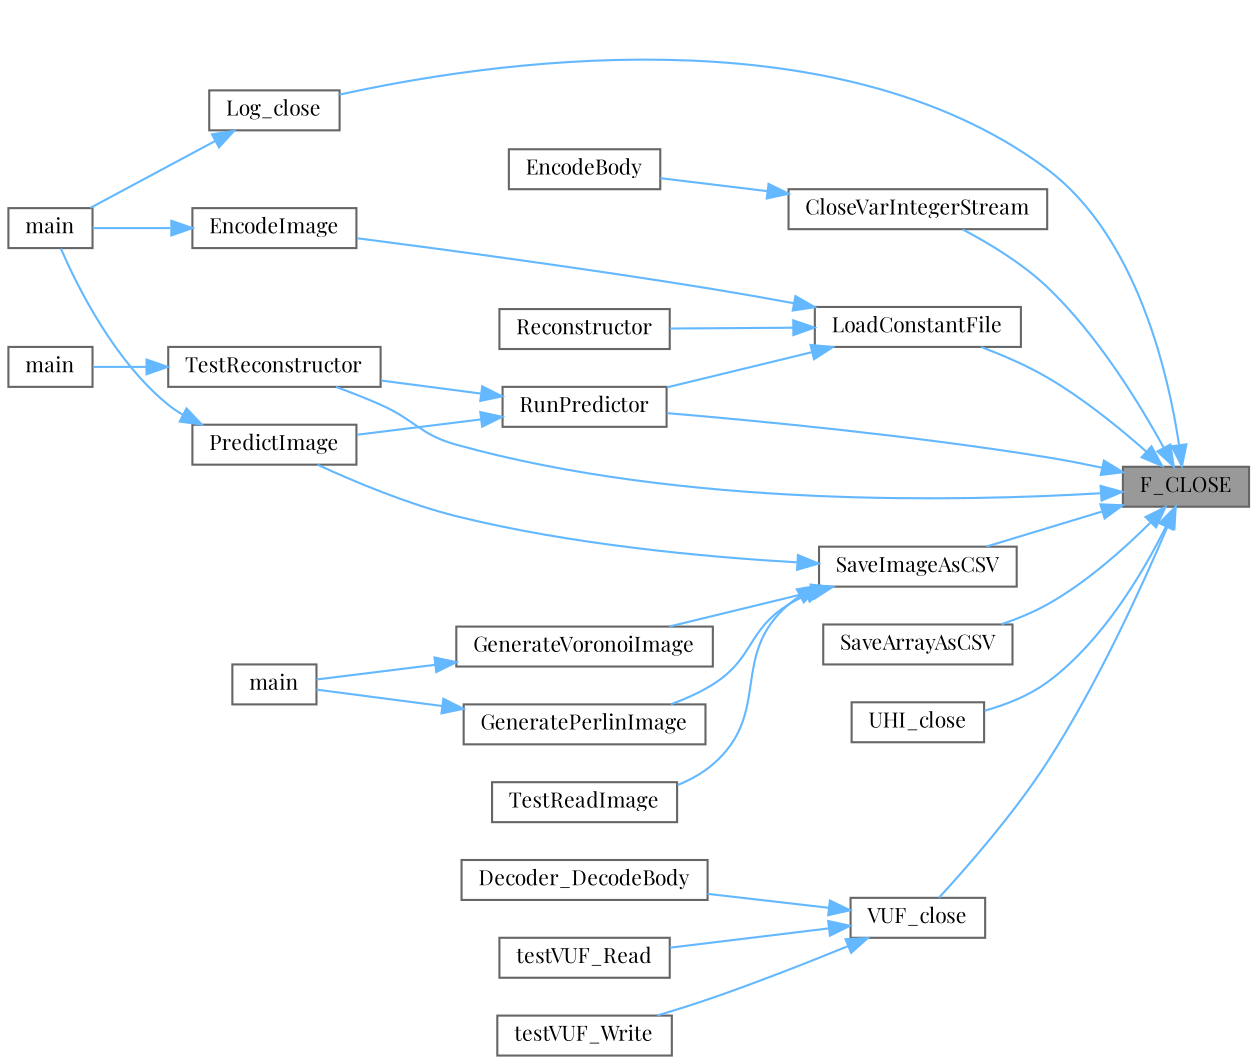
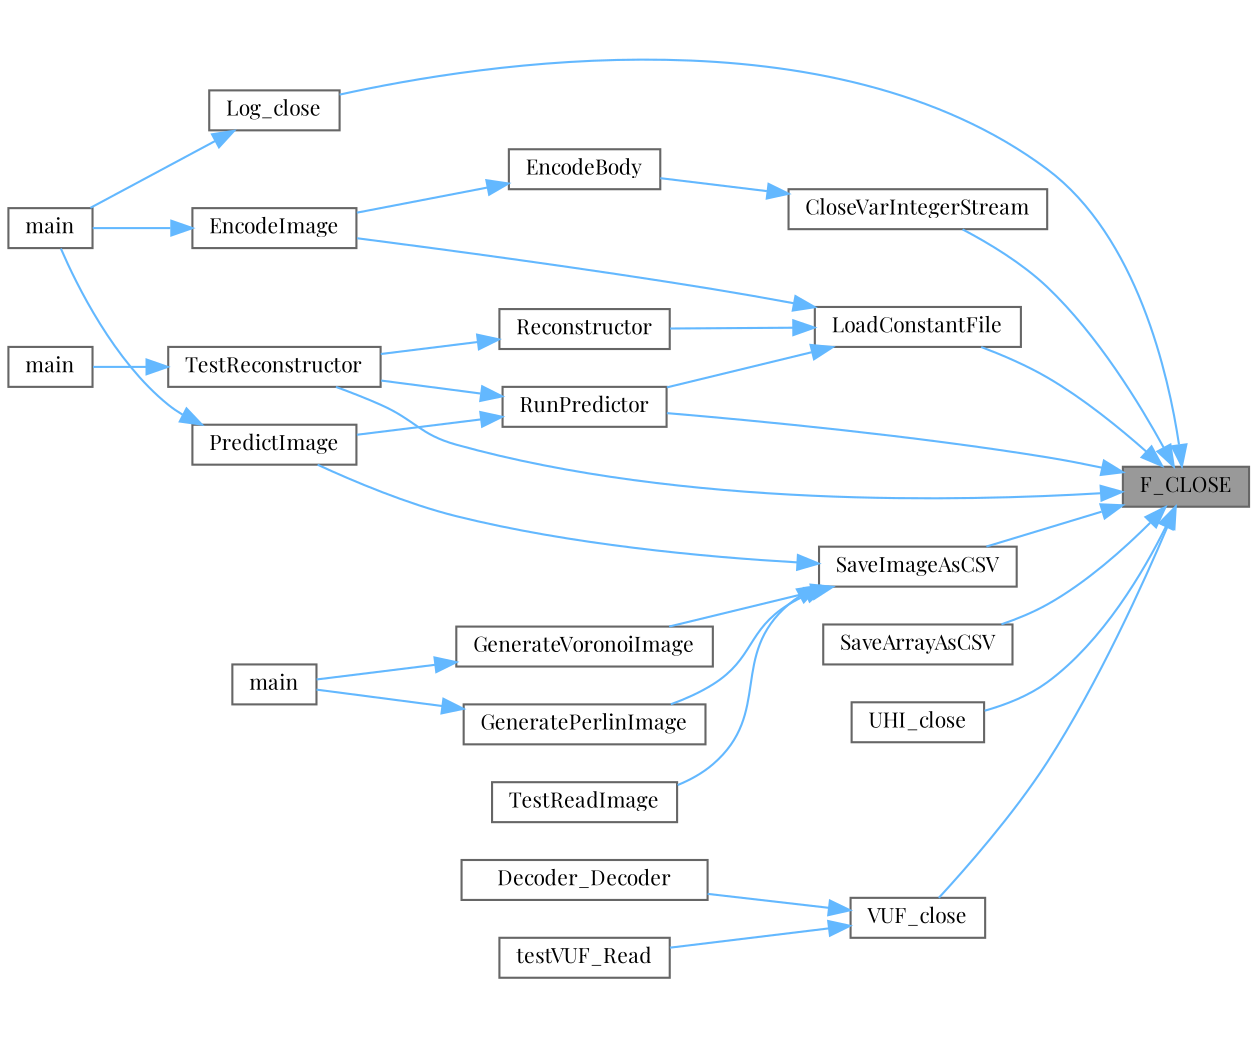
none -> (422, 200)
none -> (429, 348)
(585, 880) -> (585, 880)
(585, 1036) -> none
